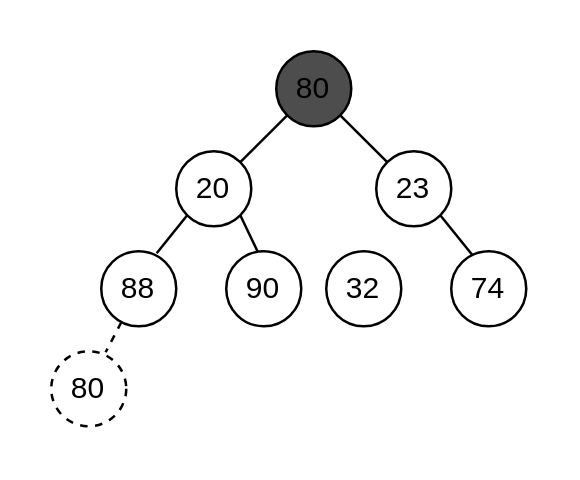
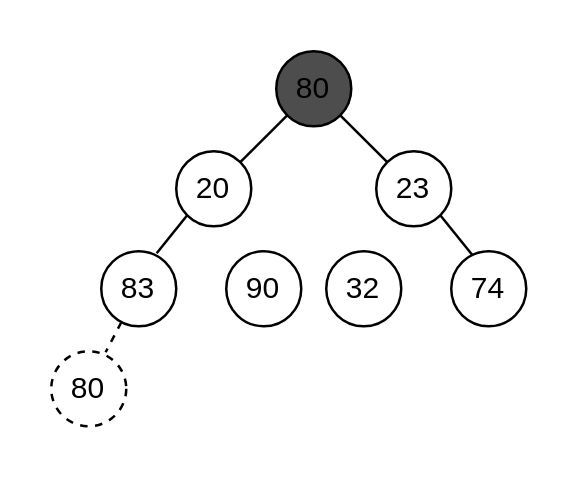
(249, 233) -> none
(139, 289) -> (139, 289)
